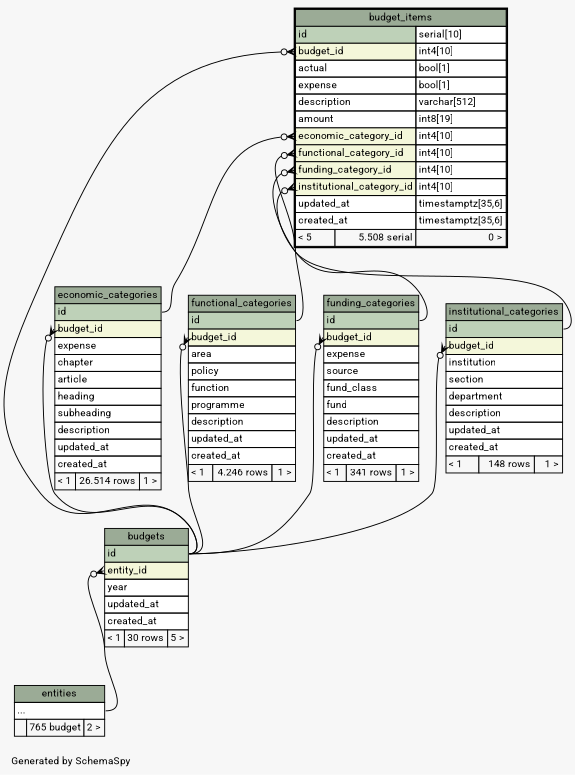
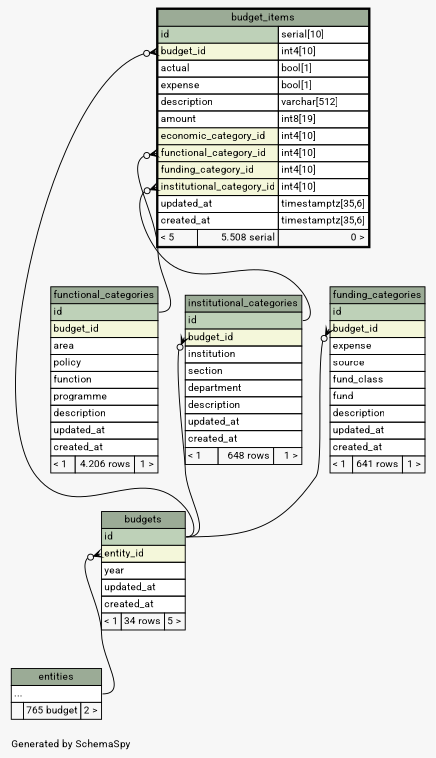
(332, 272) -> none
(107, 388) -> none
(186, 457) -> none
(510, 464) -> (249, 456)
(243, 472) -> (106, 464)
(372, 472) -> (378, 464)
(146, 638) -> (143, 621)
